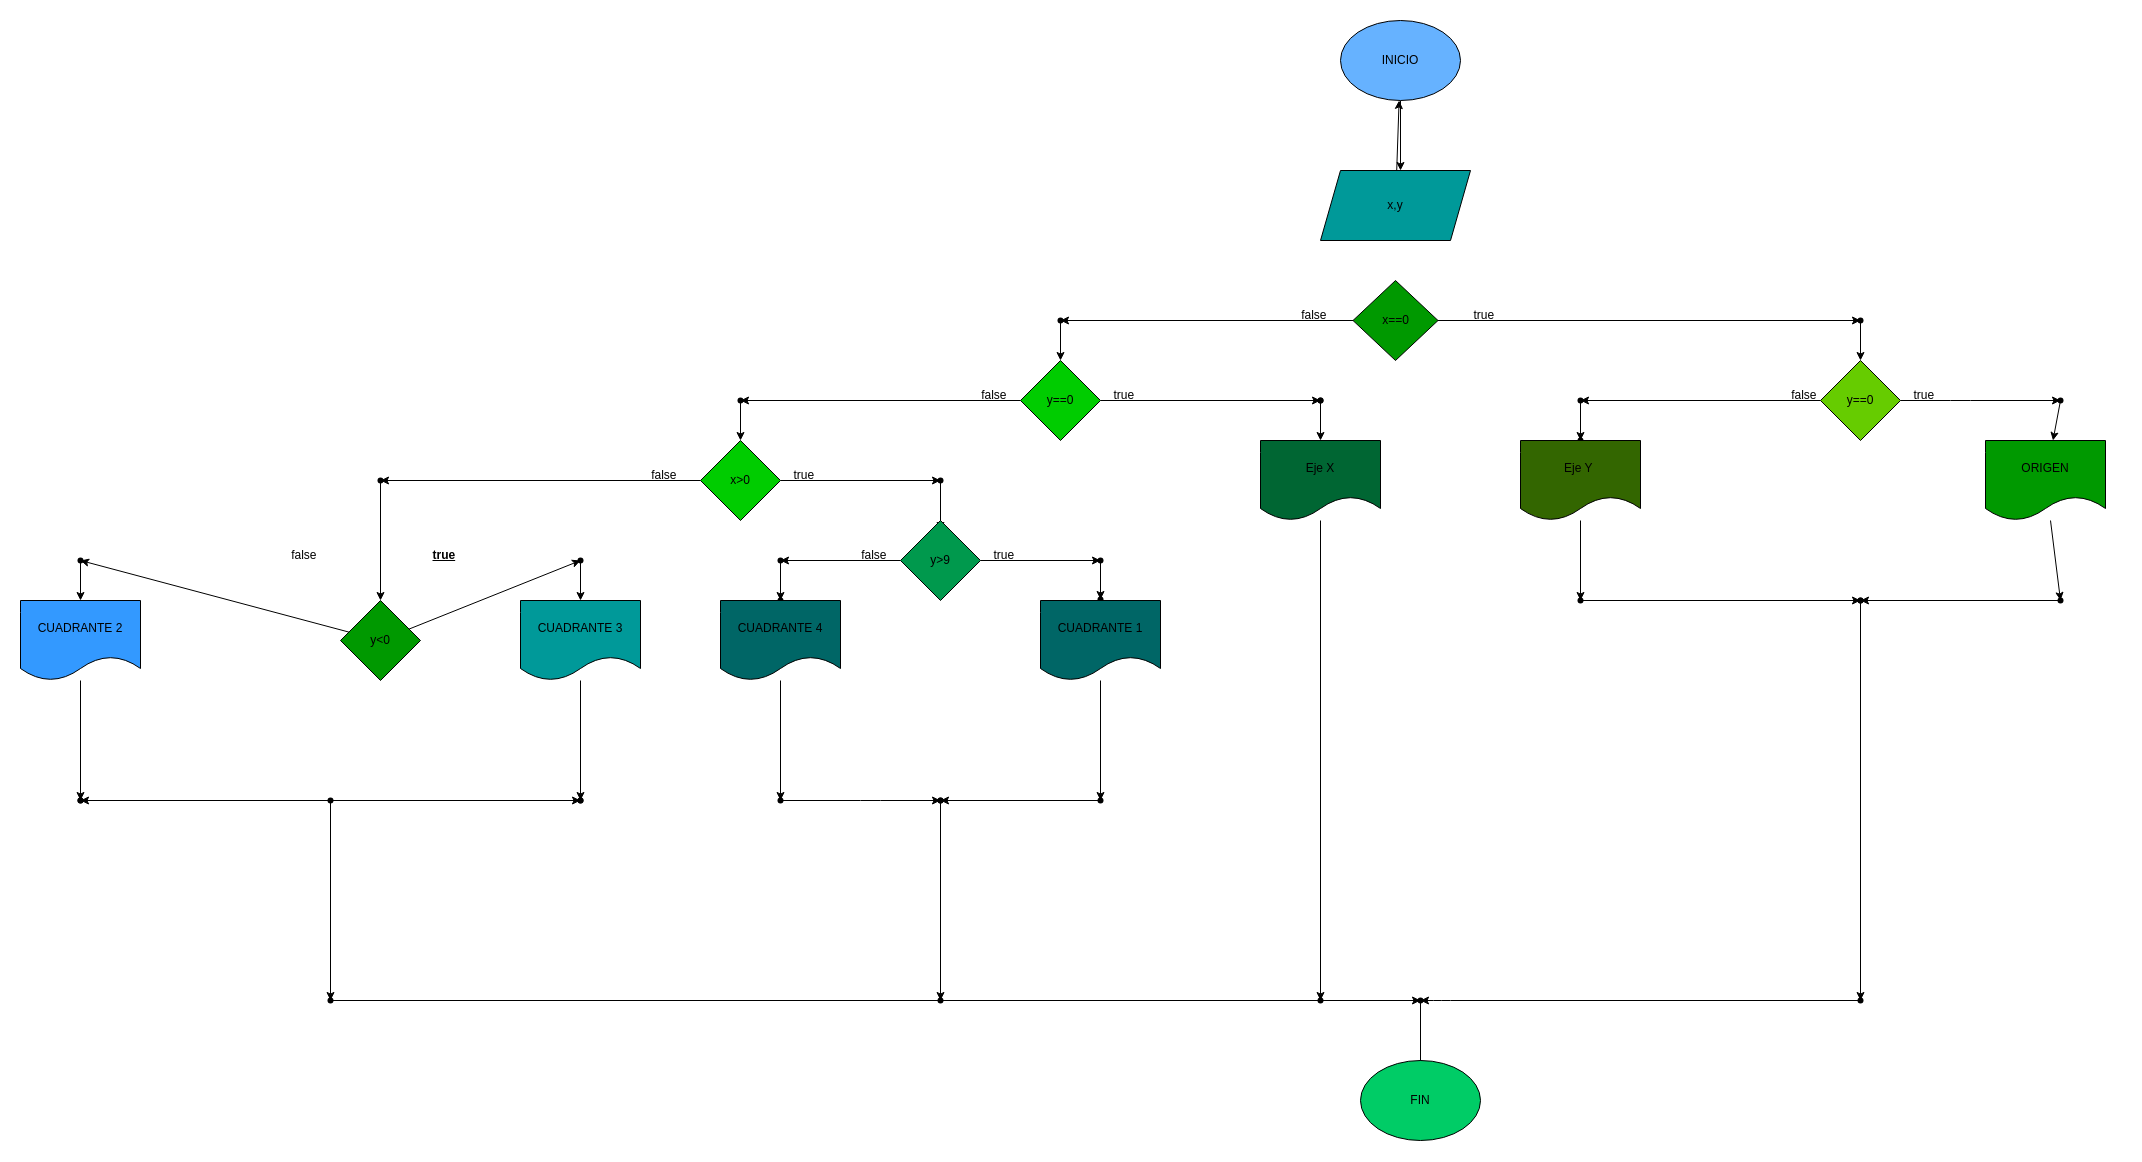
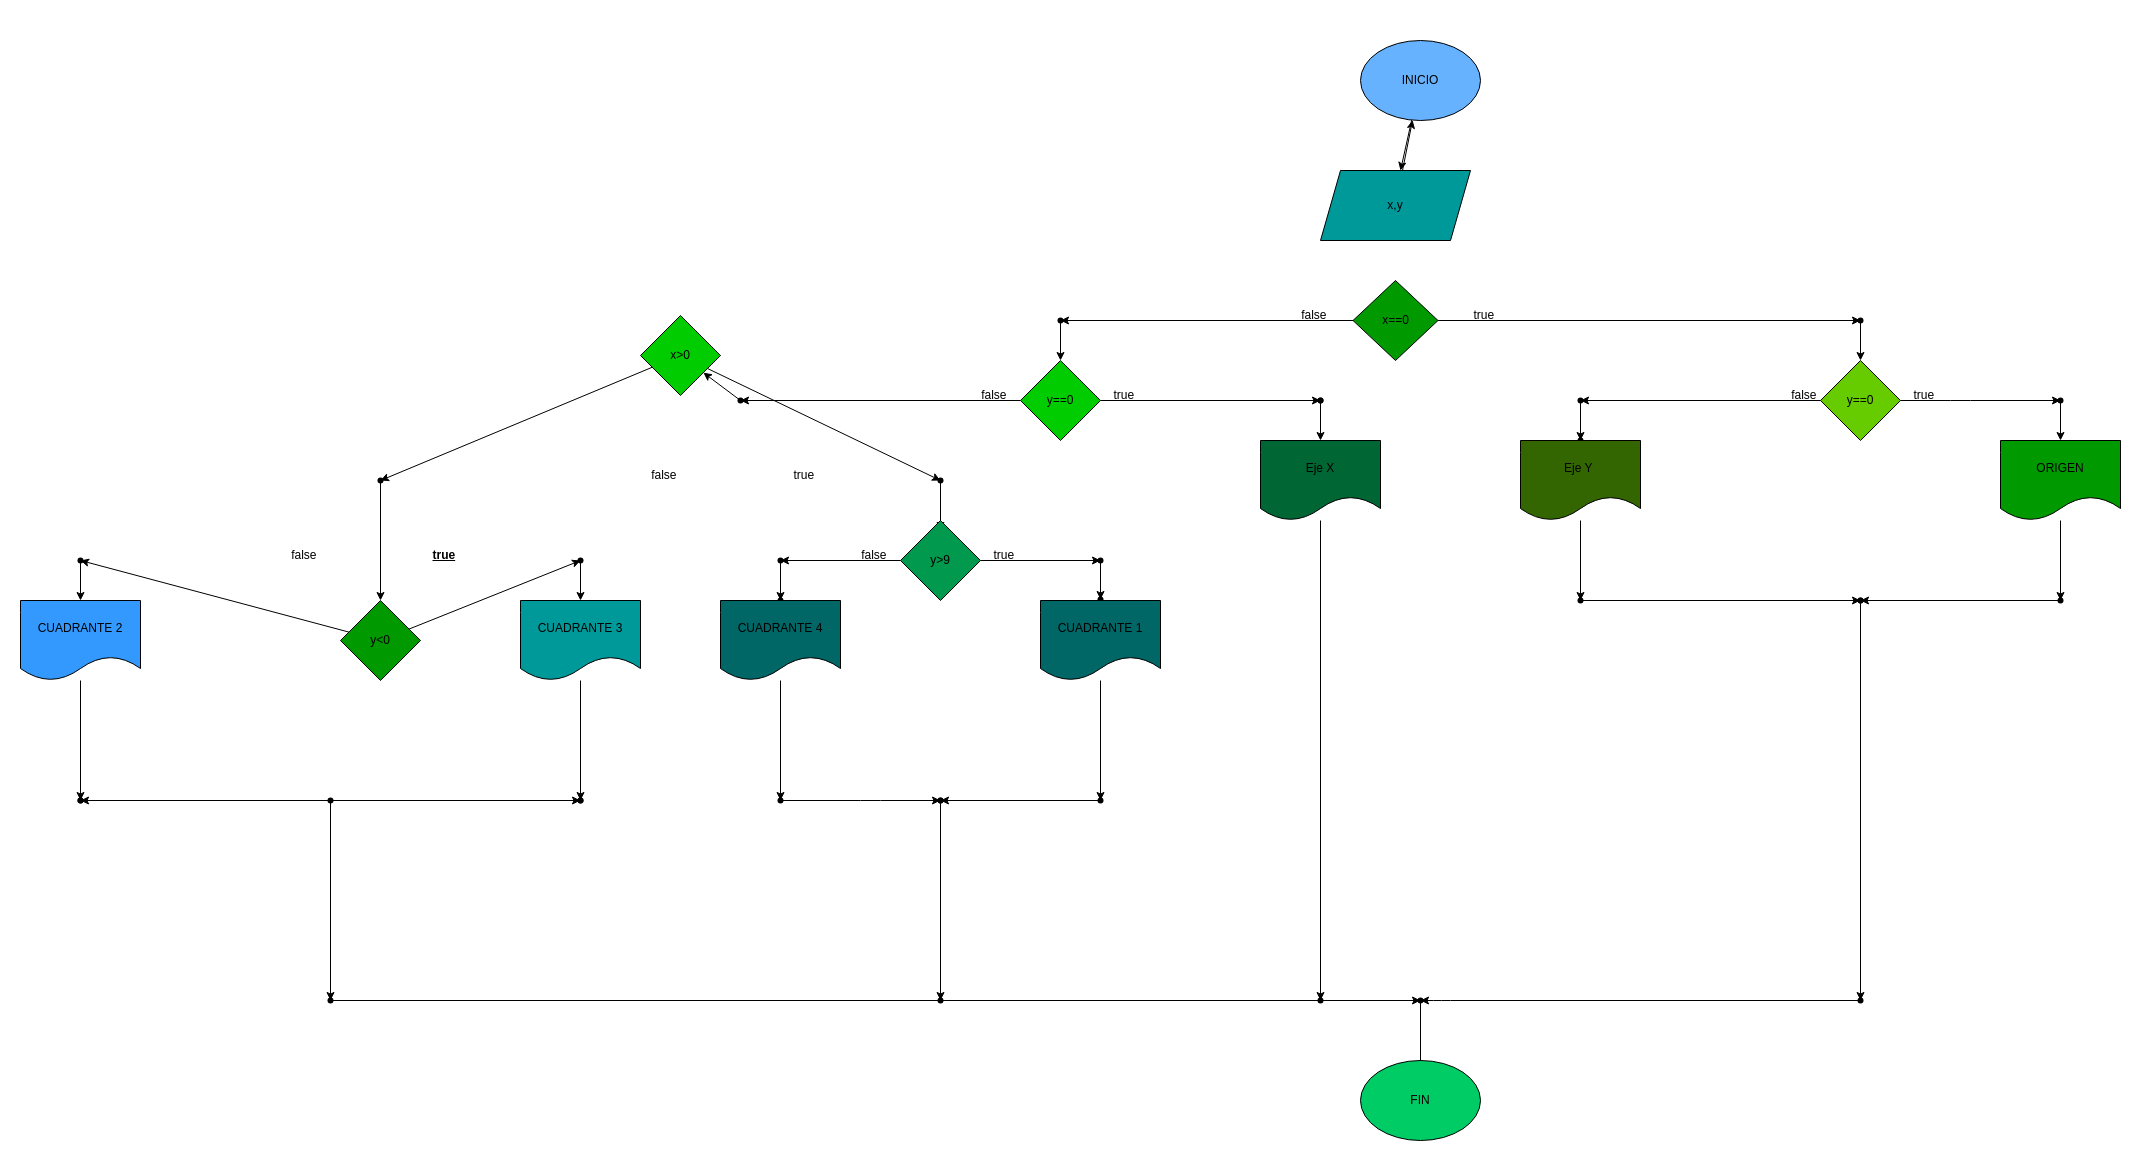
(1401, 61) -> (1421, 81)
(741, 481) -> (681, 356)
(2046, 481) -> (2061, 481)
